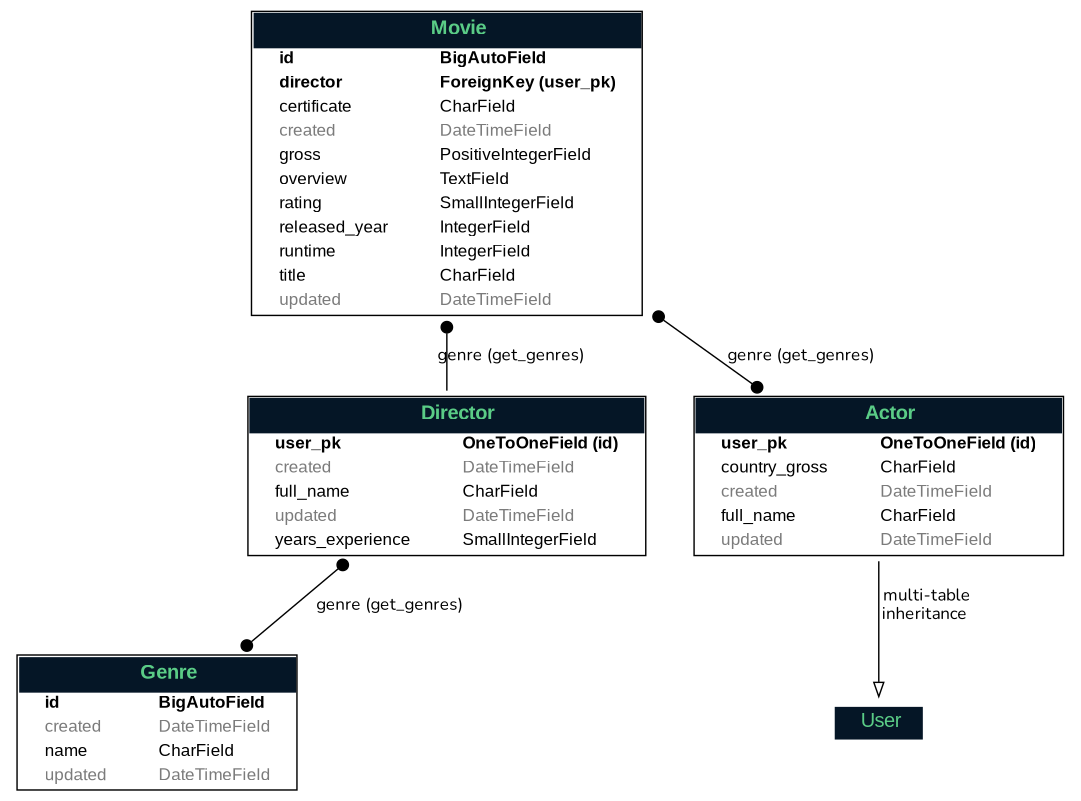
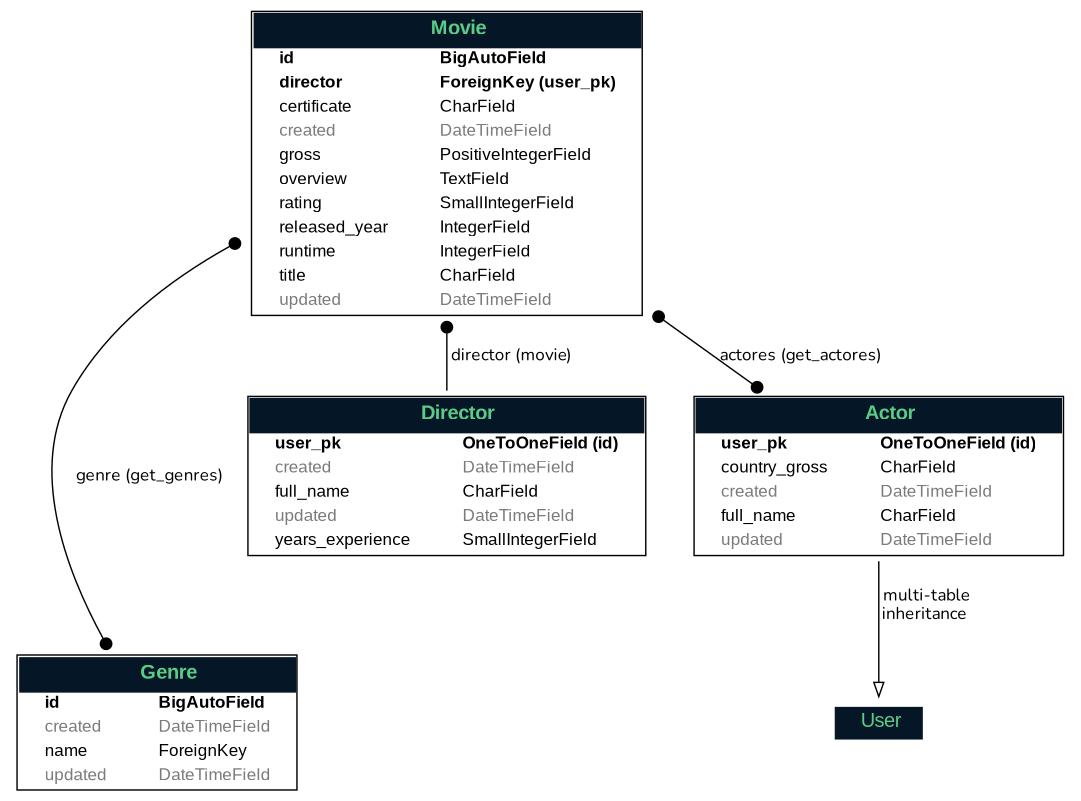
(509, 356) -> (509, 356)
(799, 356) -> (799, 356)
(295, 605) -> (63, 411)
(197, 751) -> (203, 751)
